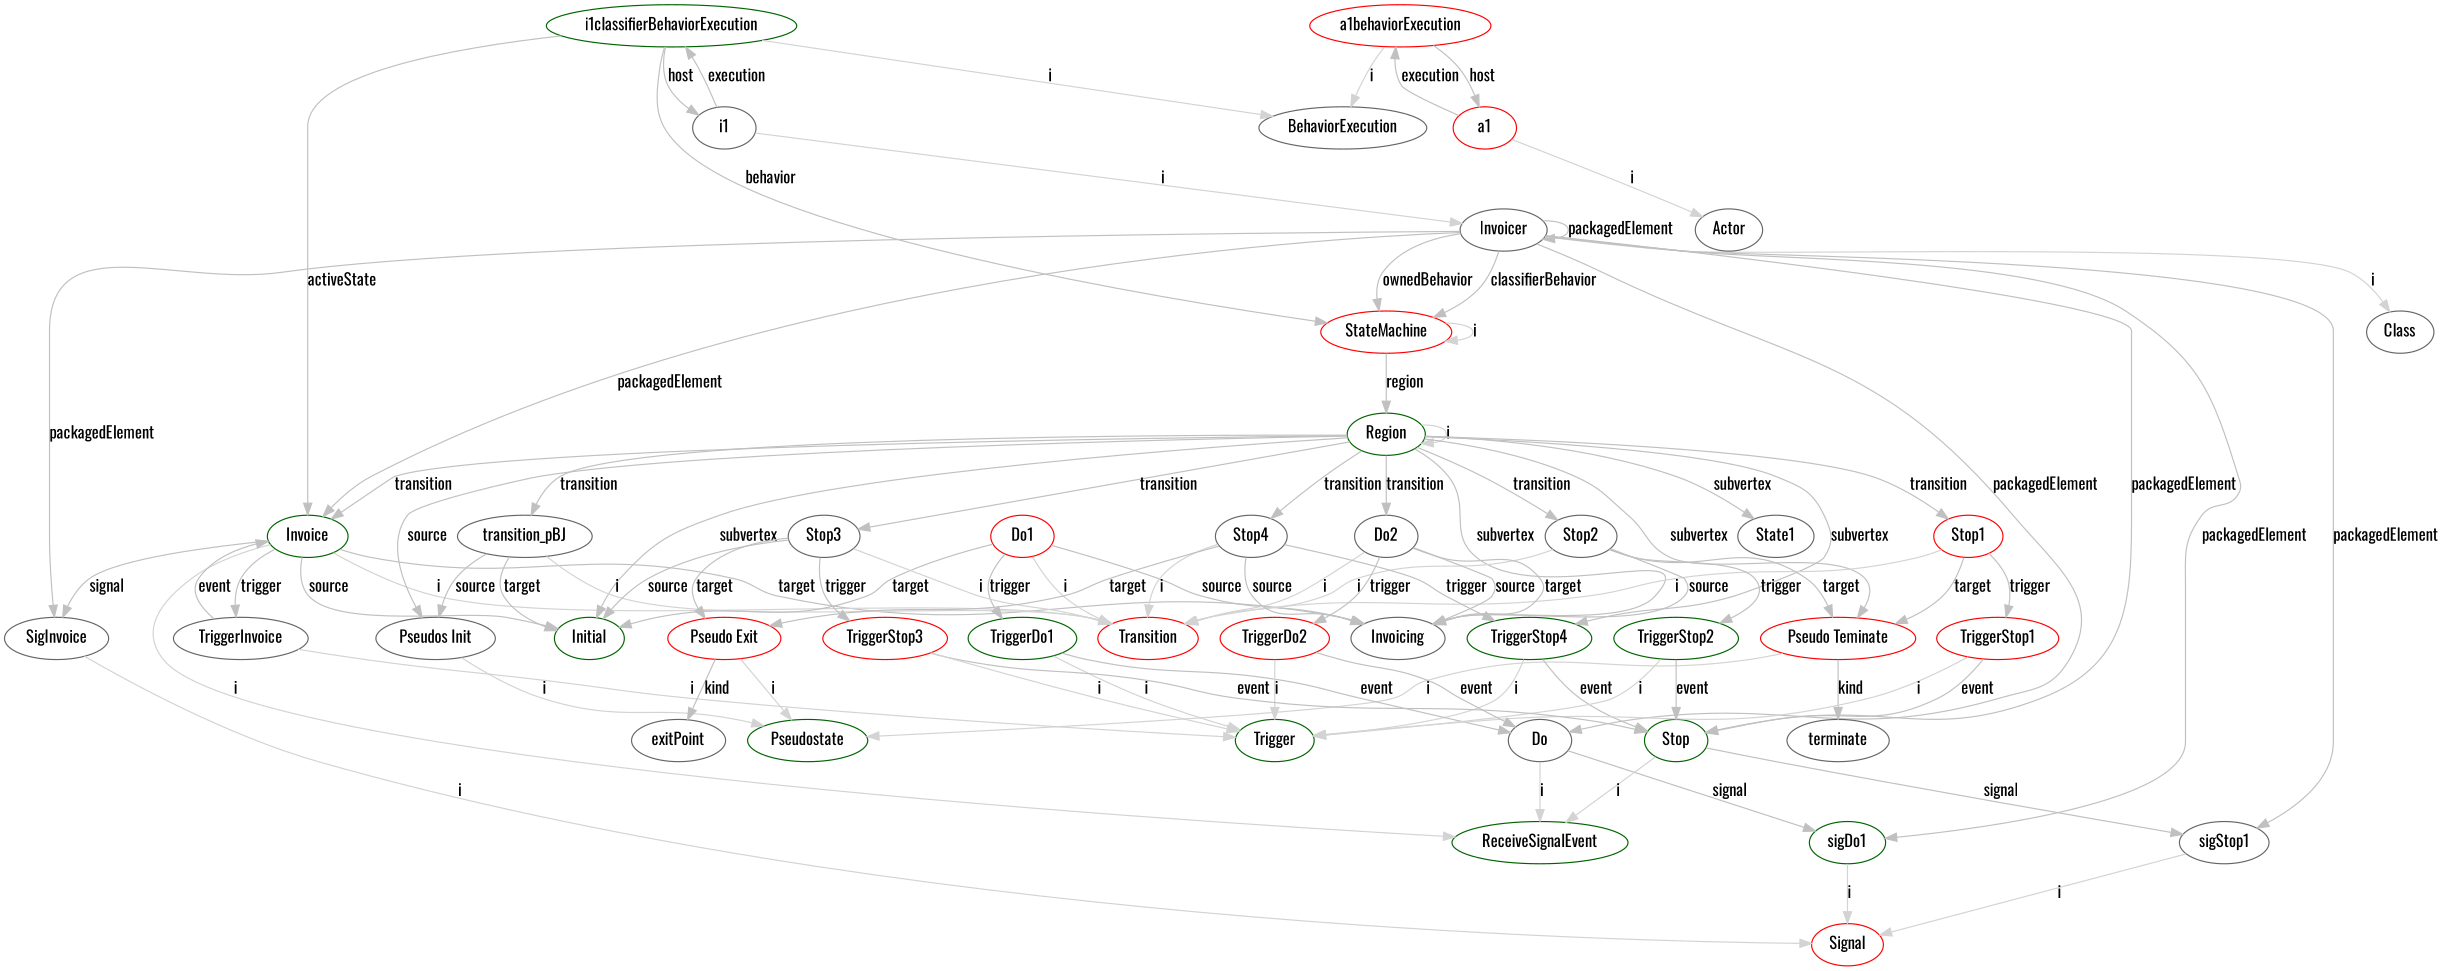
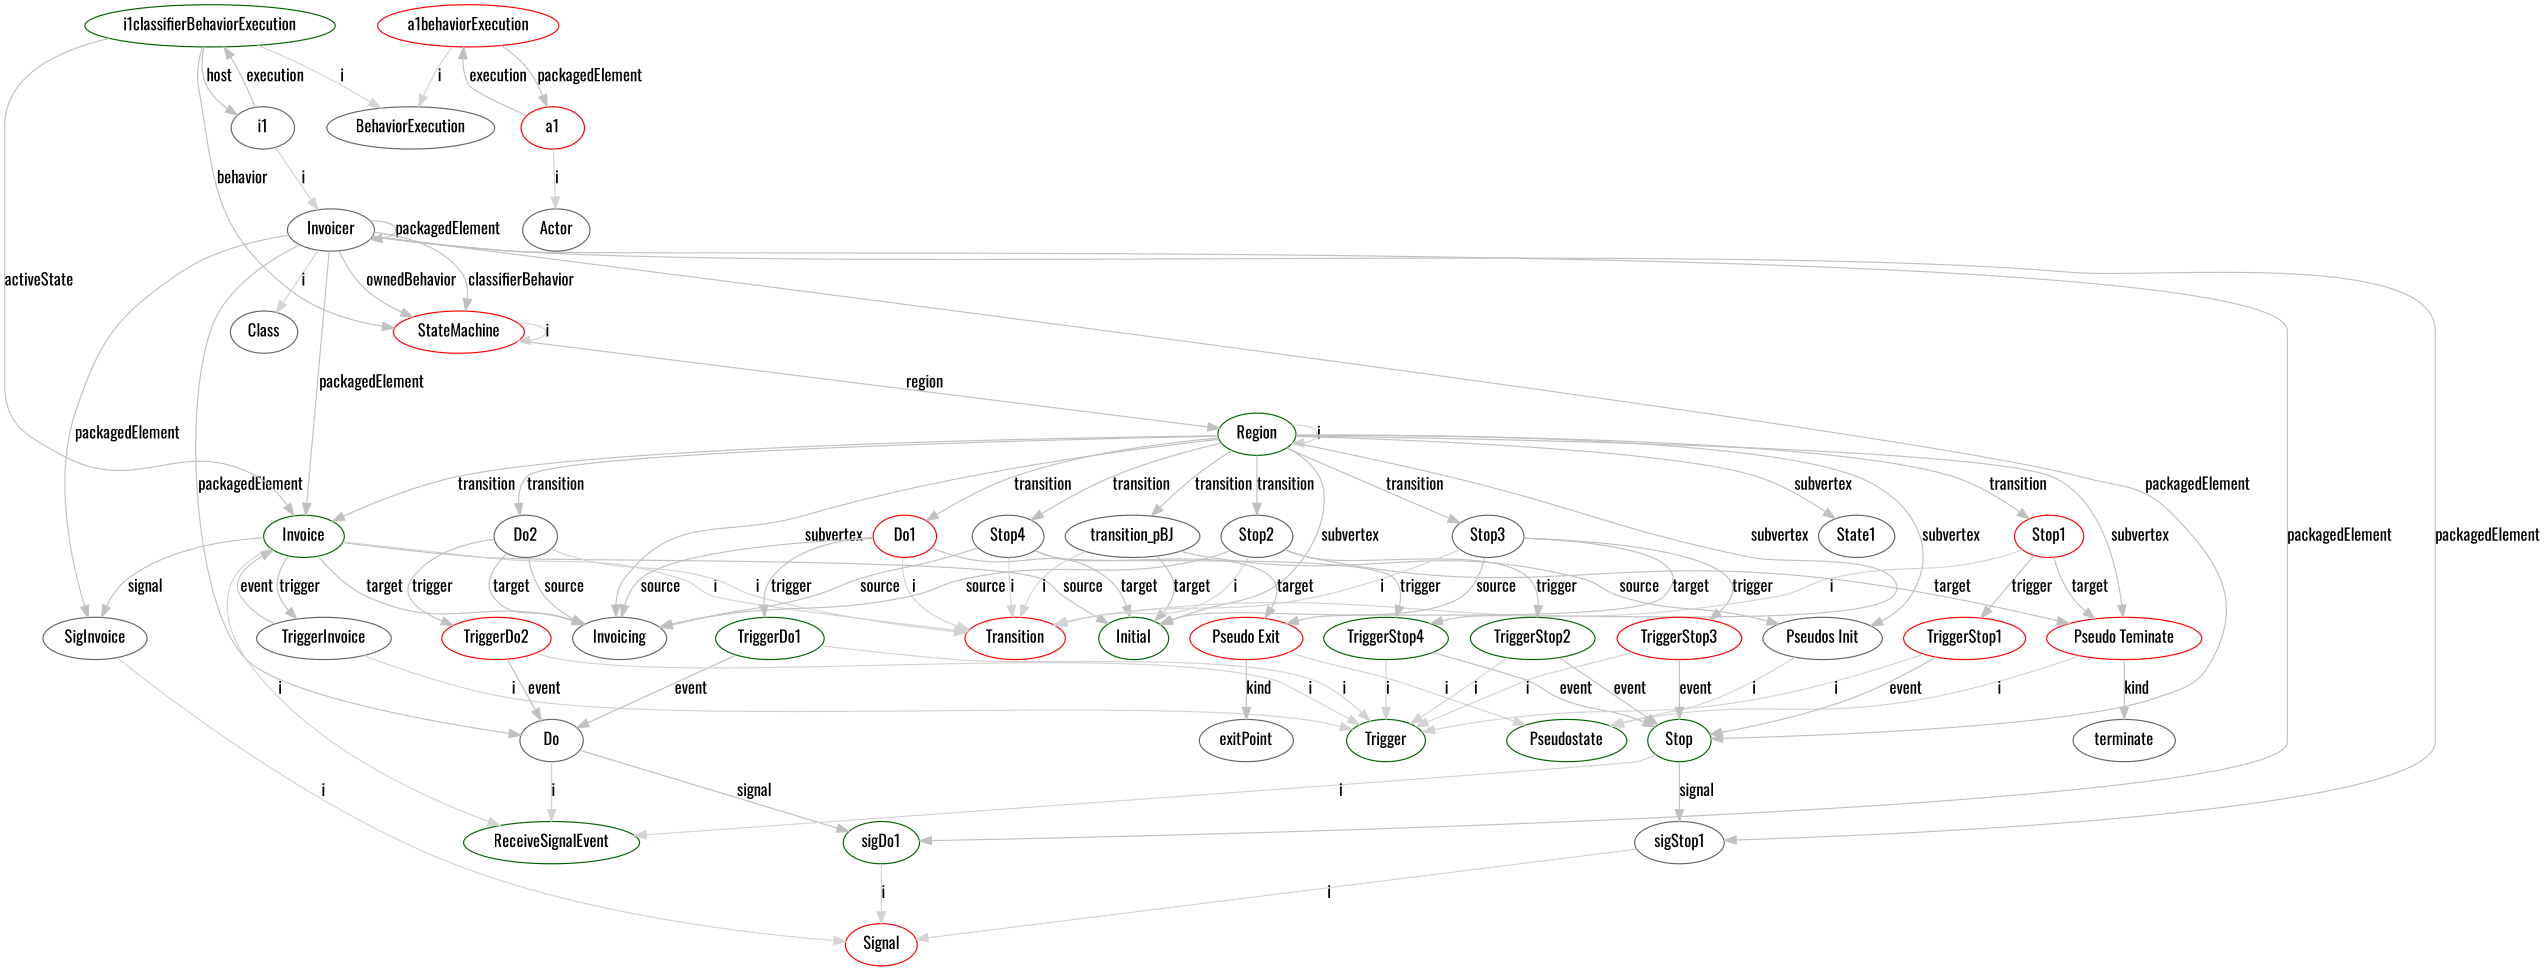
(1483, 77) -> (590, 77)
none -> (1016, 476)
(427, 536) -> (1951, 536)
